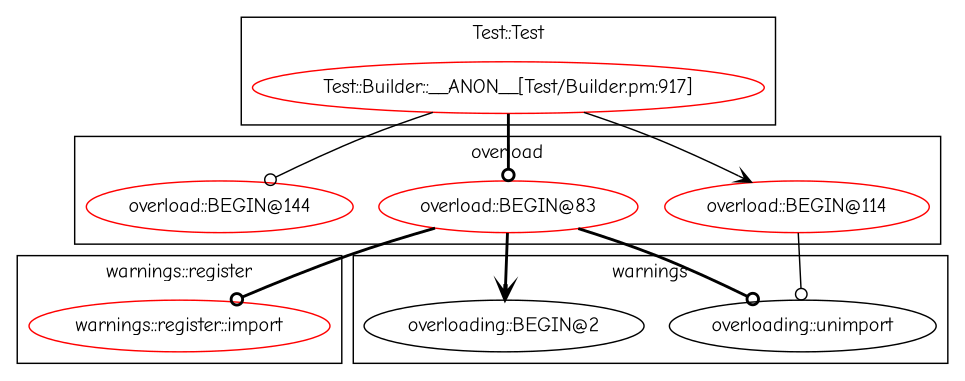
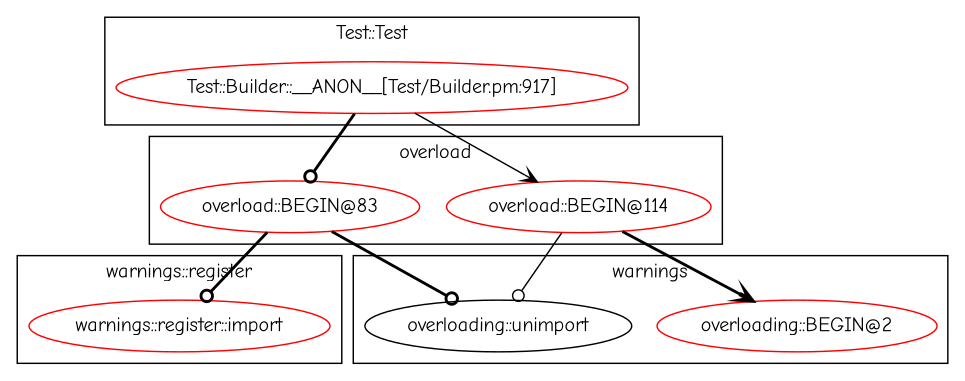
(220, 207) -> none
(506, 264) -> (684, 265)
(504, 326) -> (797, 326)
